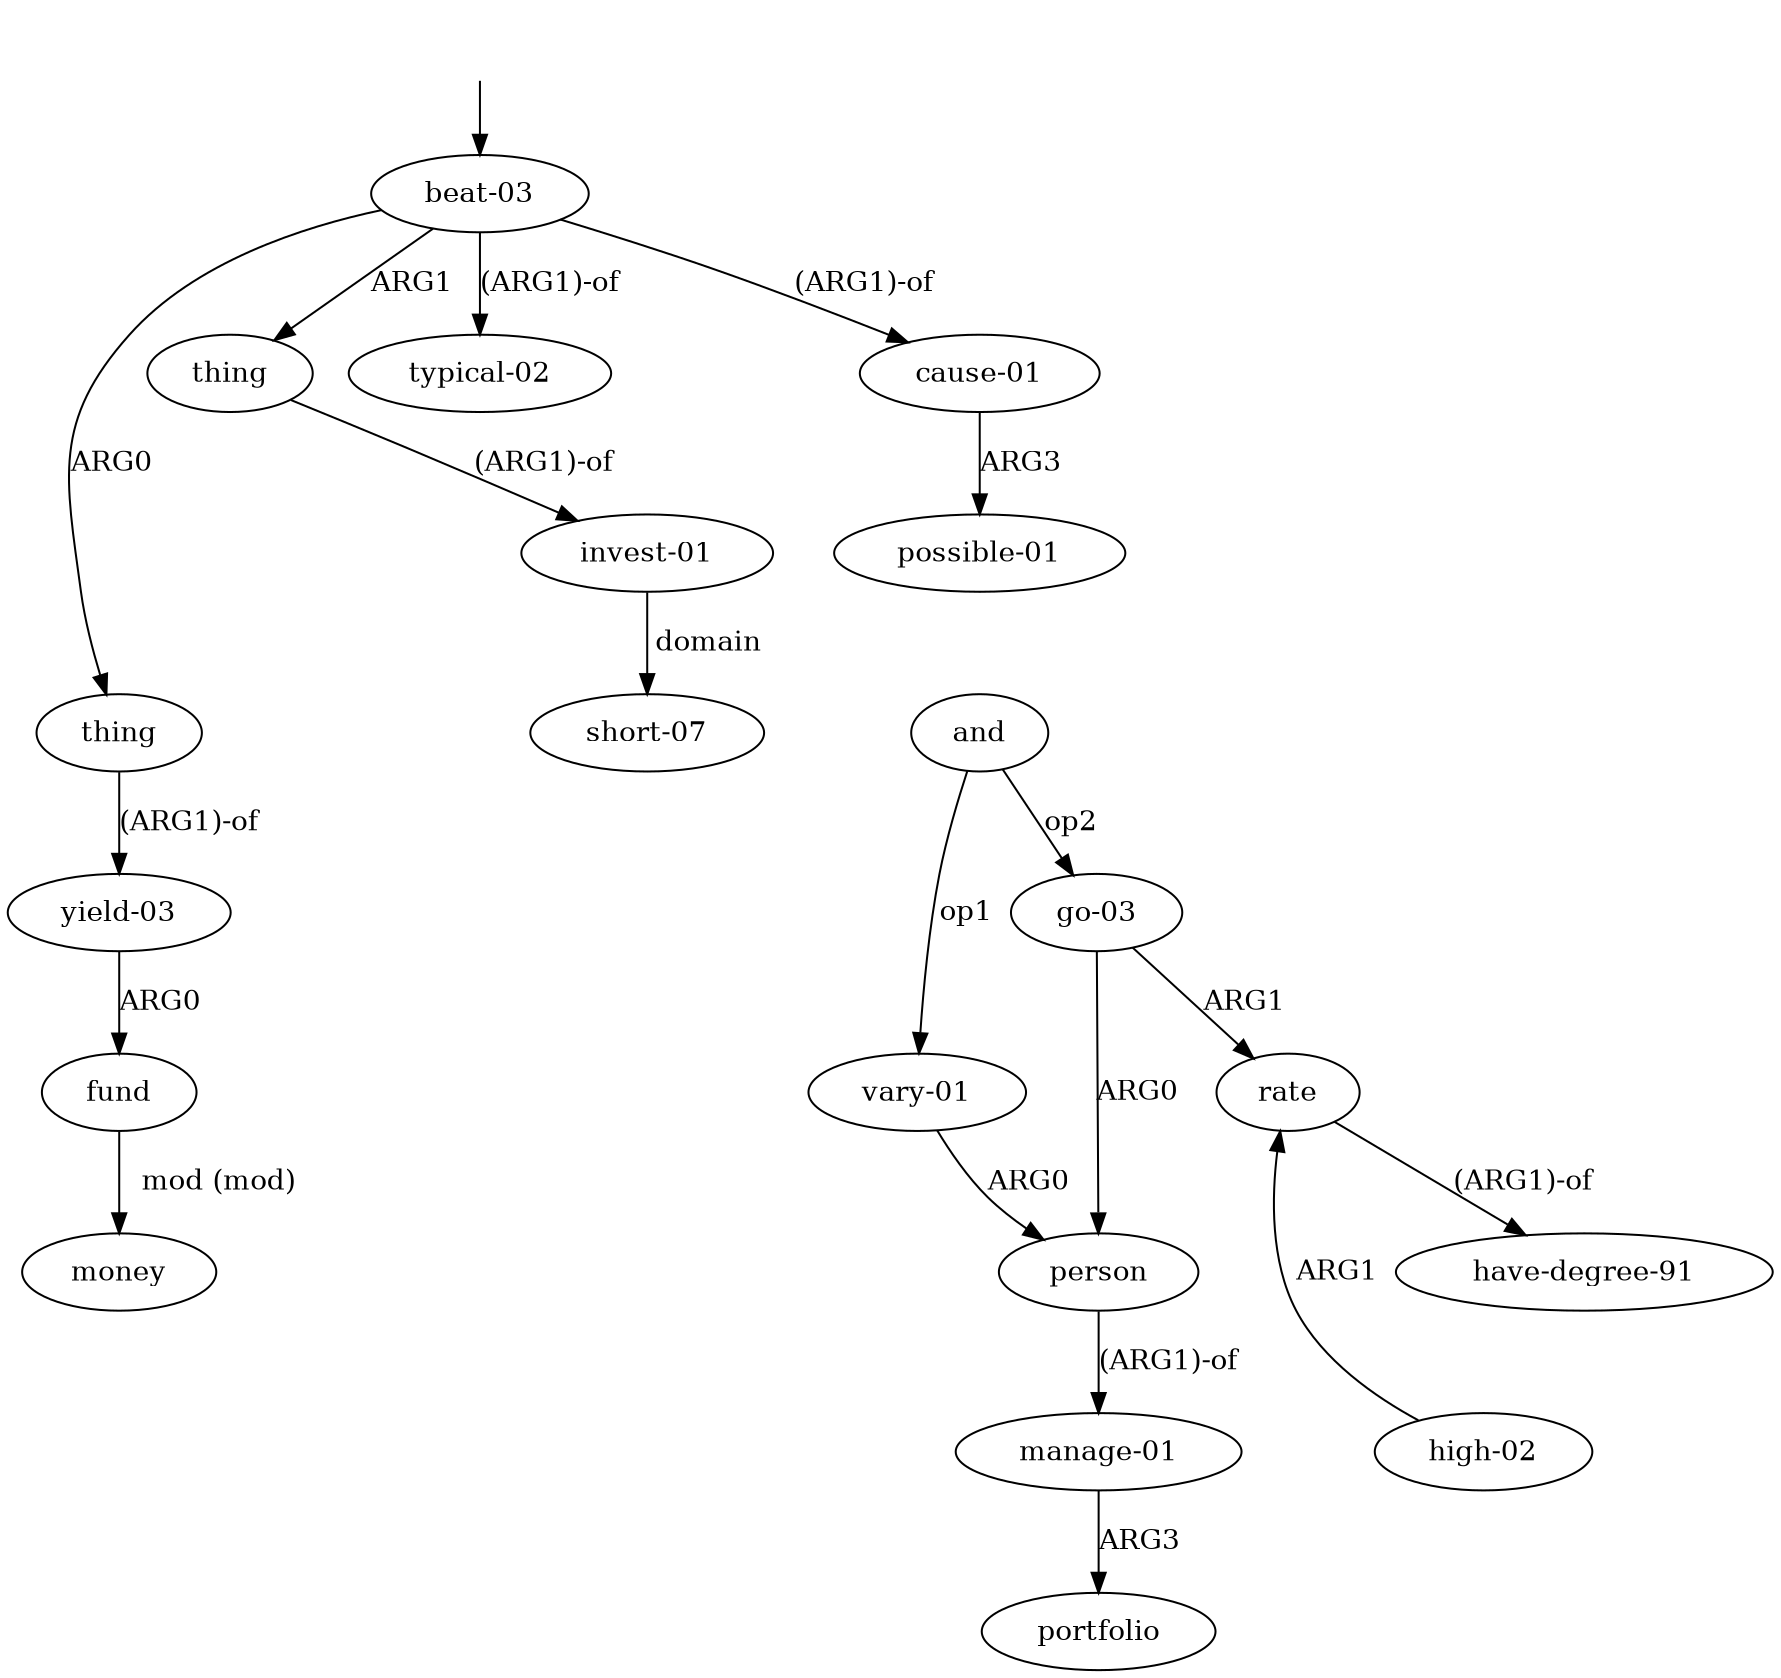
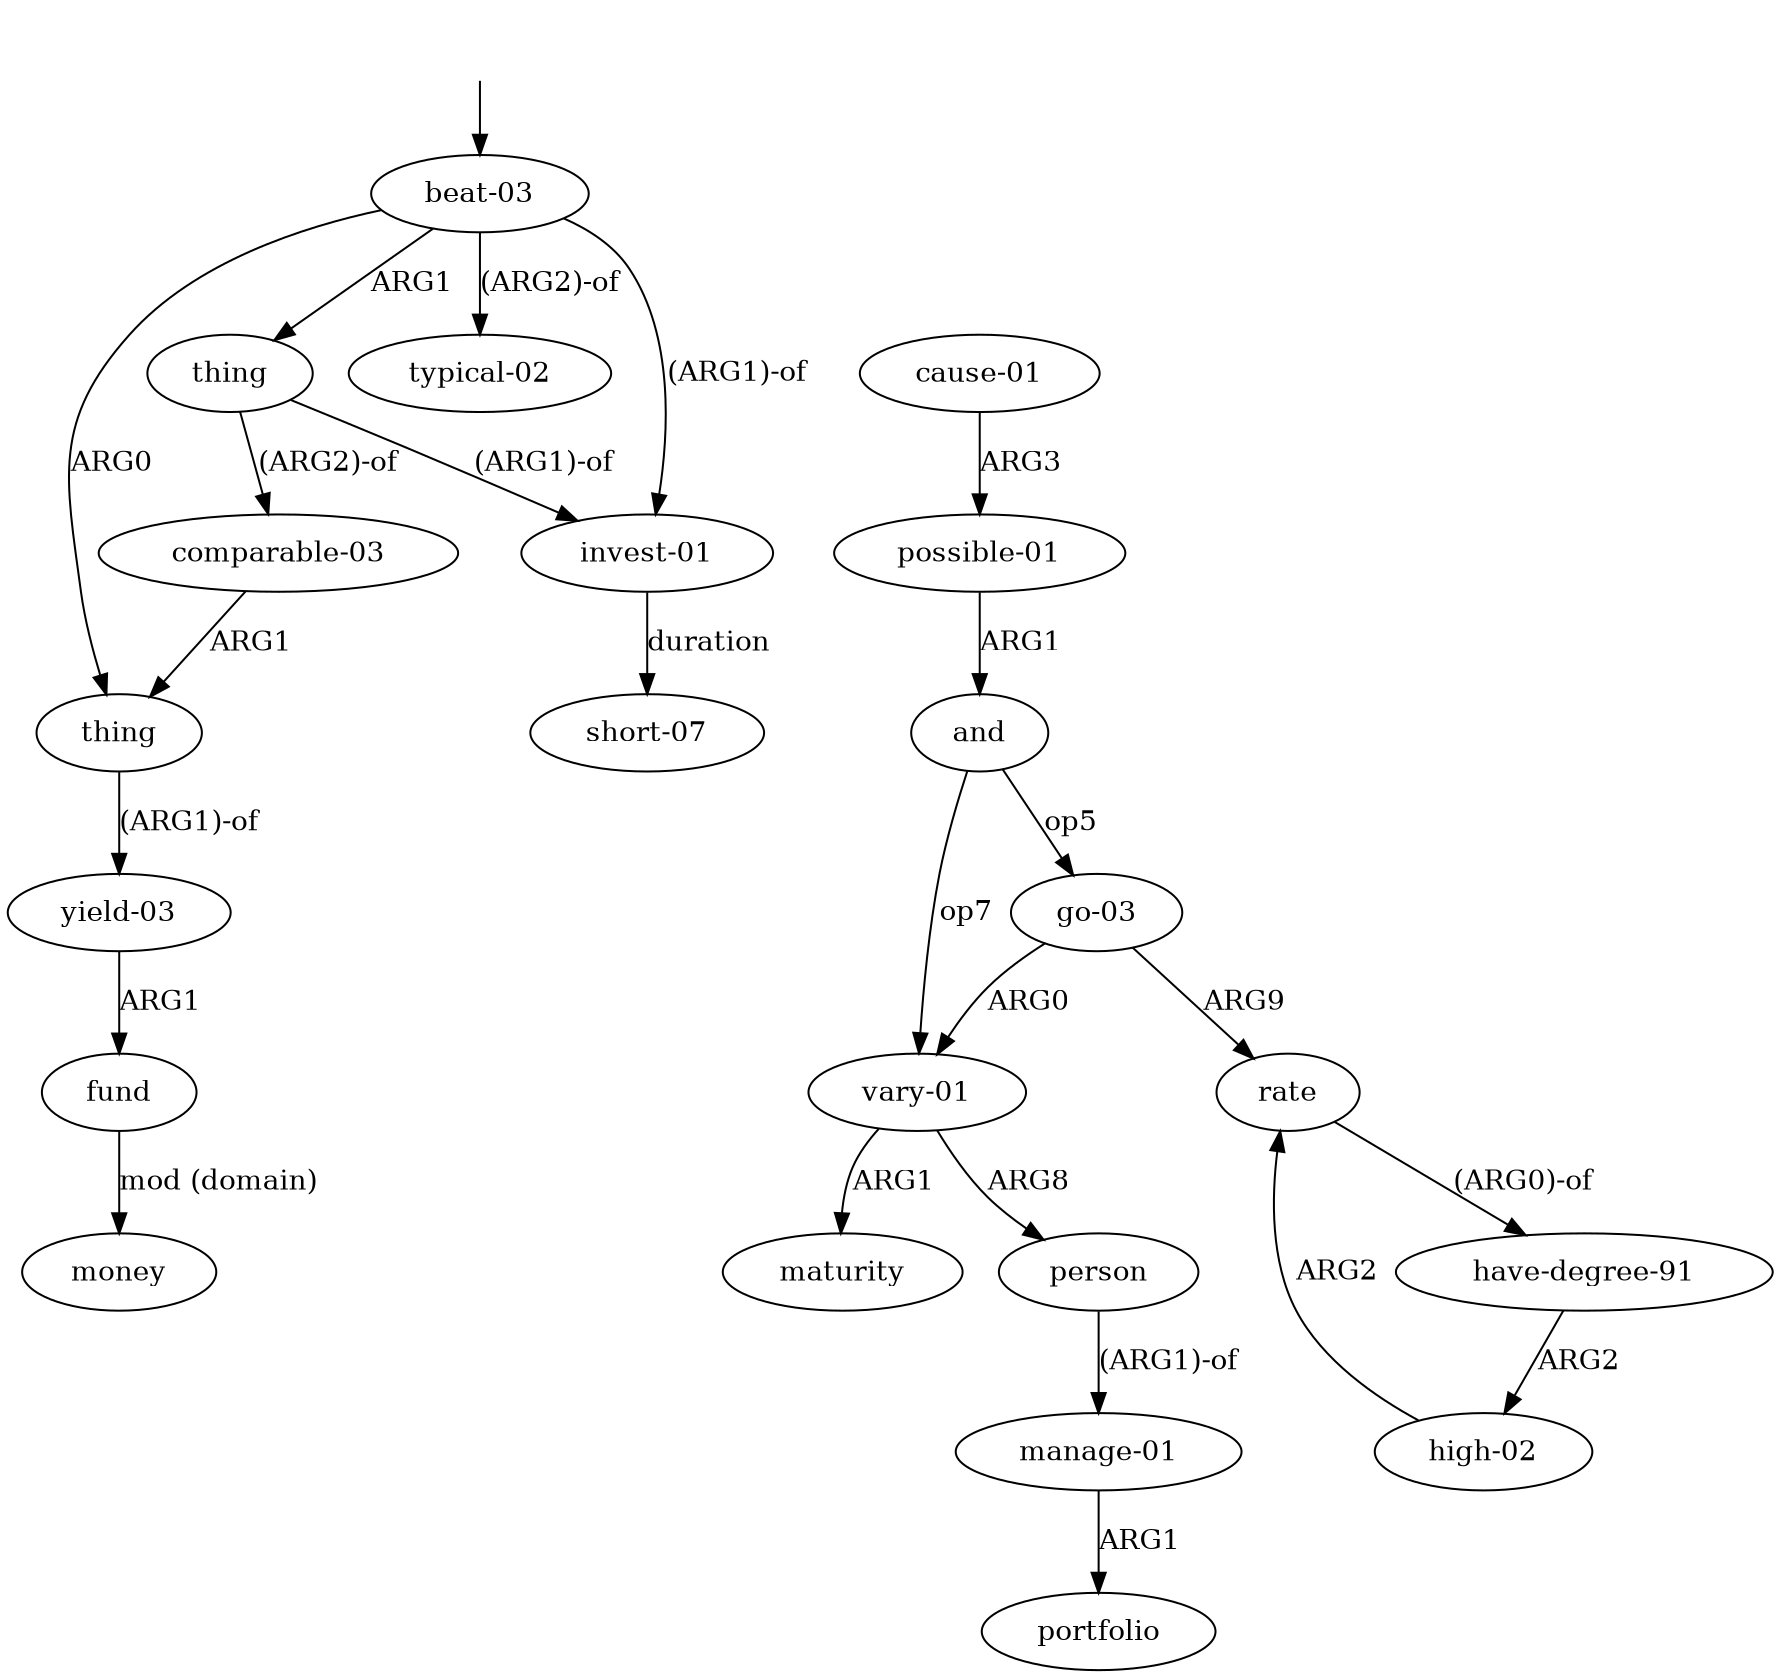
(726, 273) -> (657, 337)
(550, 284) -> (550, 284)
none -> (278, 553)
none -> (980, 633)
(709, 643) -> (709, 643)
(1071, 823) -> (1071, 823)
(967, 913) -> (967, 913)
(161, 1002) -> (161, 1002)
(1245, 1002) -> (1245, 1002)
(1098, 1082) -> (991, 985)
(219, 1182) -> (219, 1182)
(1029, 1182) -> (1029, 1182)
(1524, 1182) -> (1524, 1182)
none -> (843, 1272)
(1337, 1272) -> (1337, 1272)
none -> (1539, 1353)
(1140, 1542) -> (1140, 1542)
